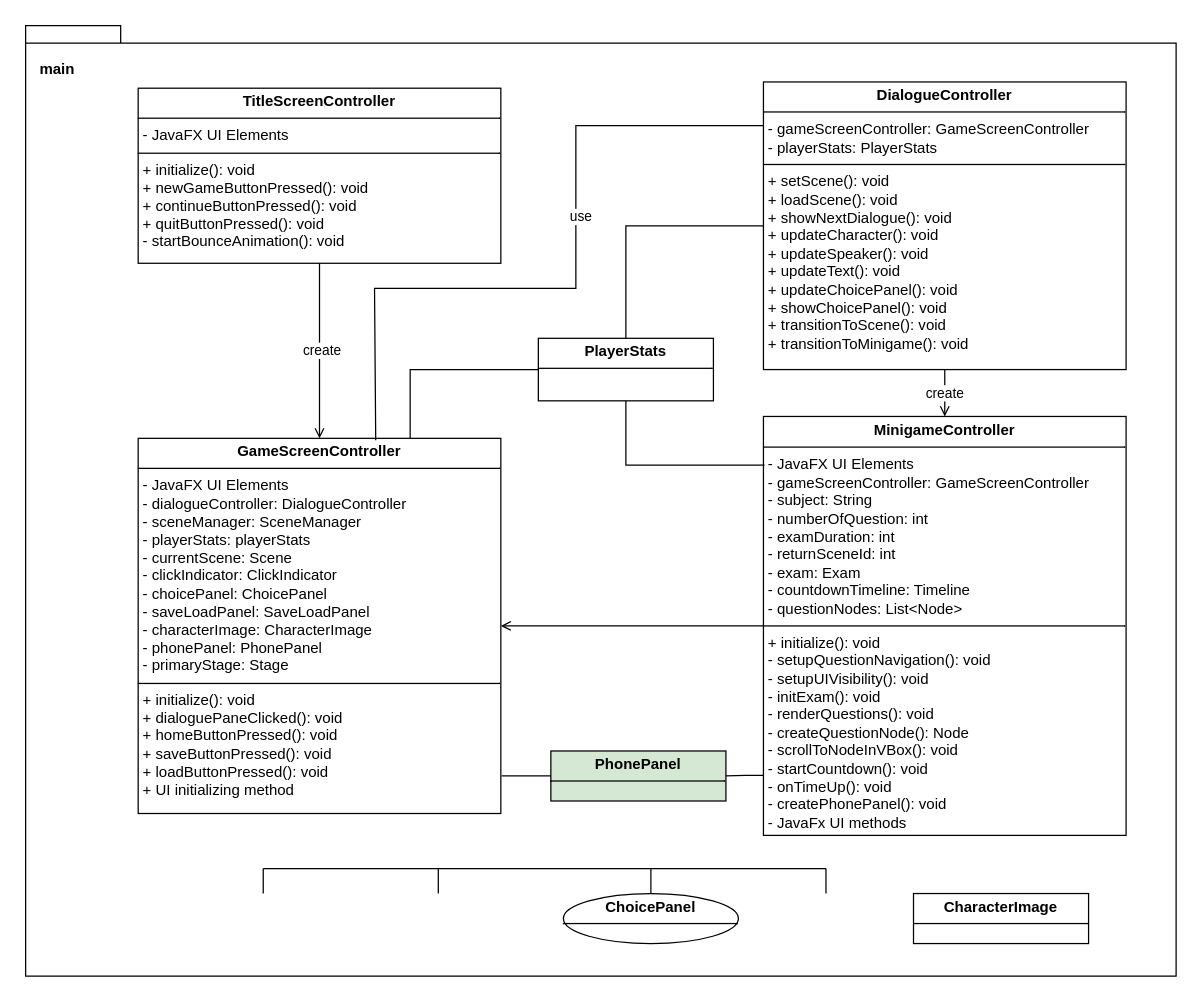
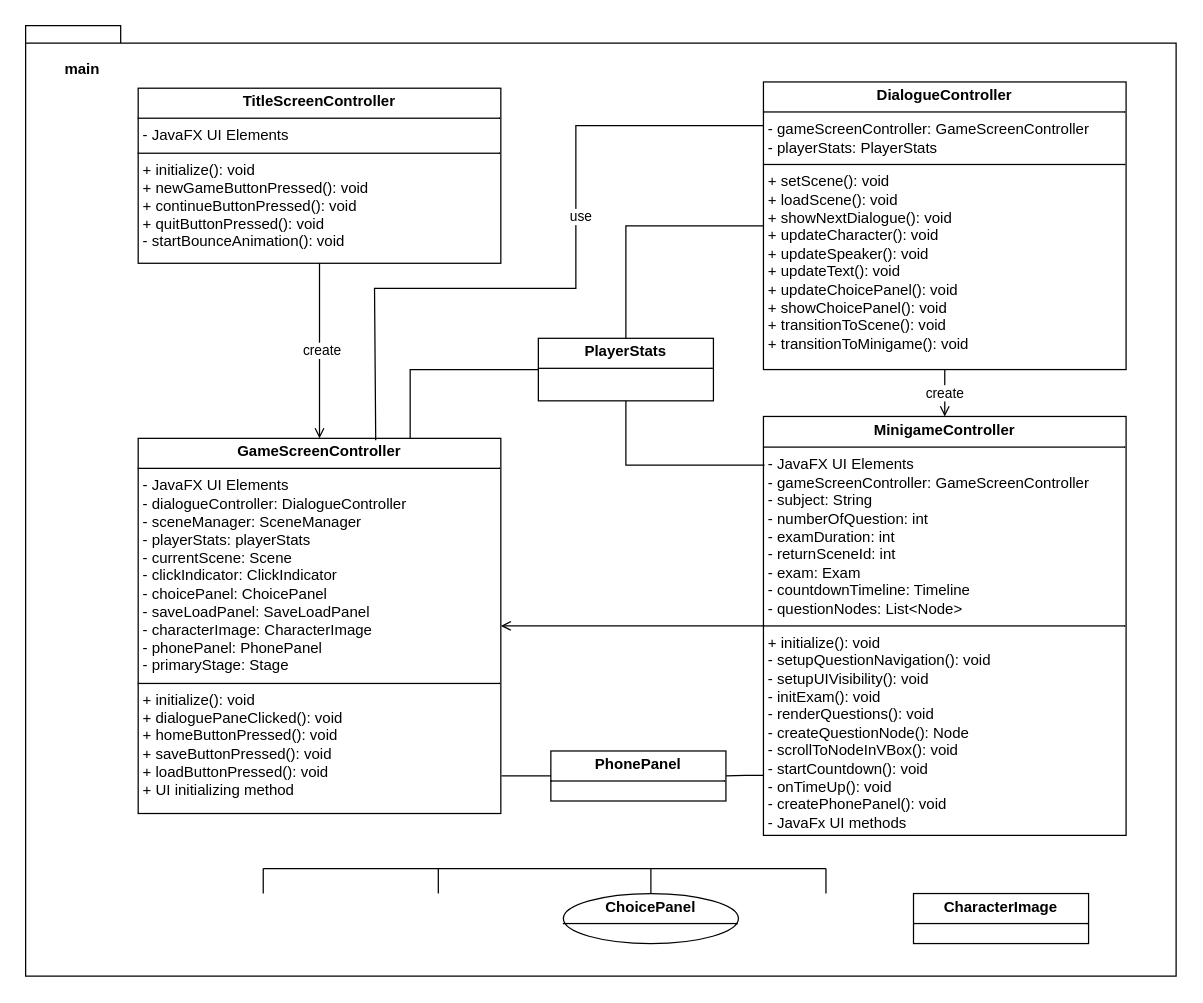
(57, 69) -> (82, 69)
(638, 776) -> (638, 776)
